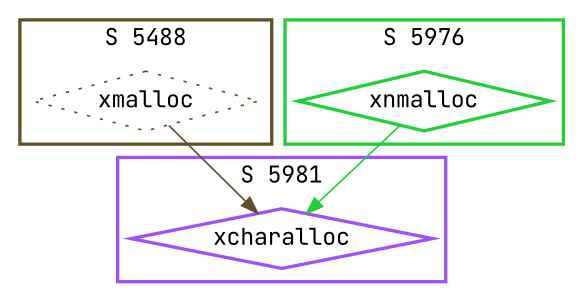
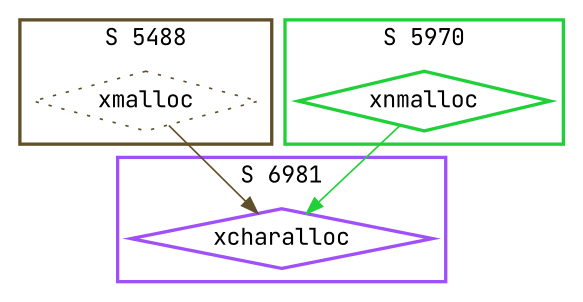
(424, 39) -> (424, 39)
(282, 176) -> (282, 176)
